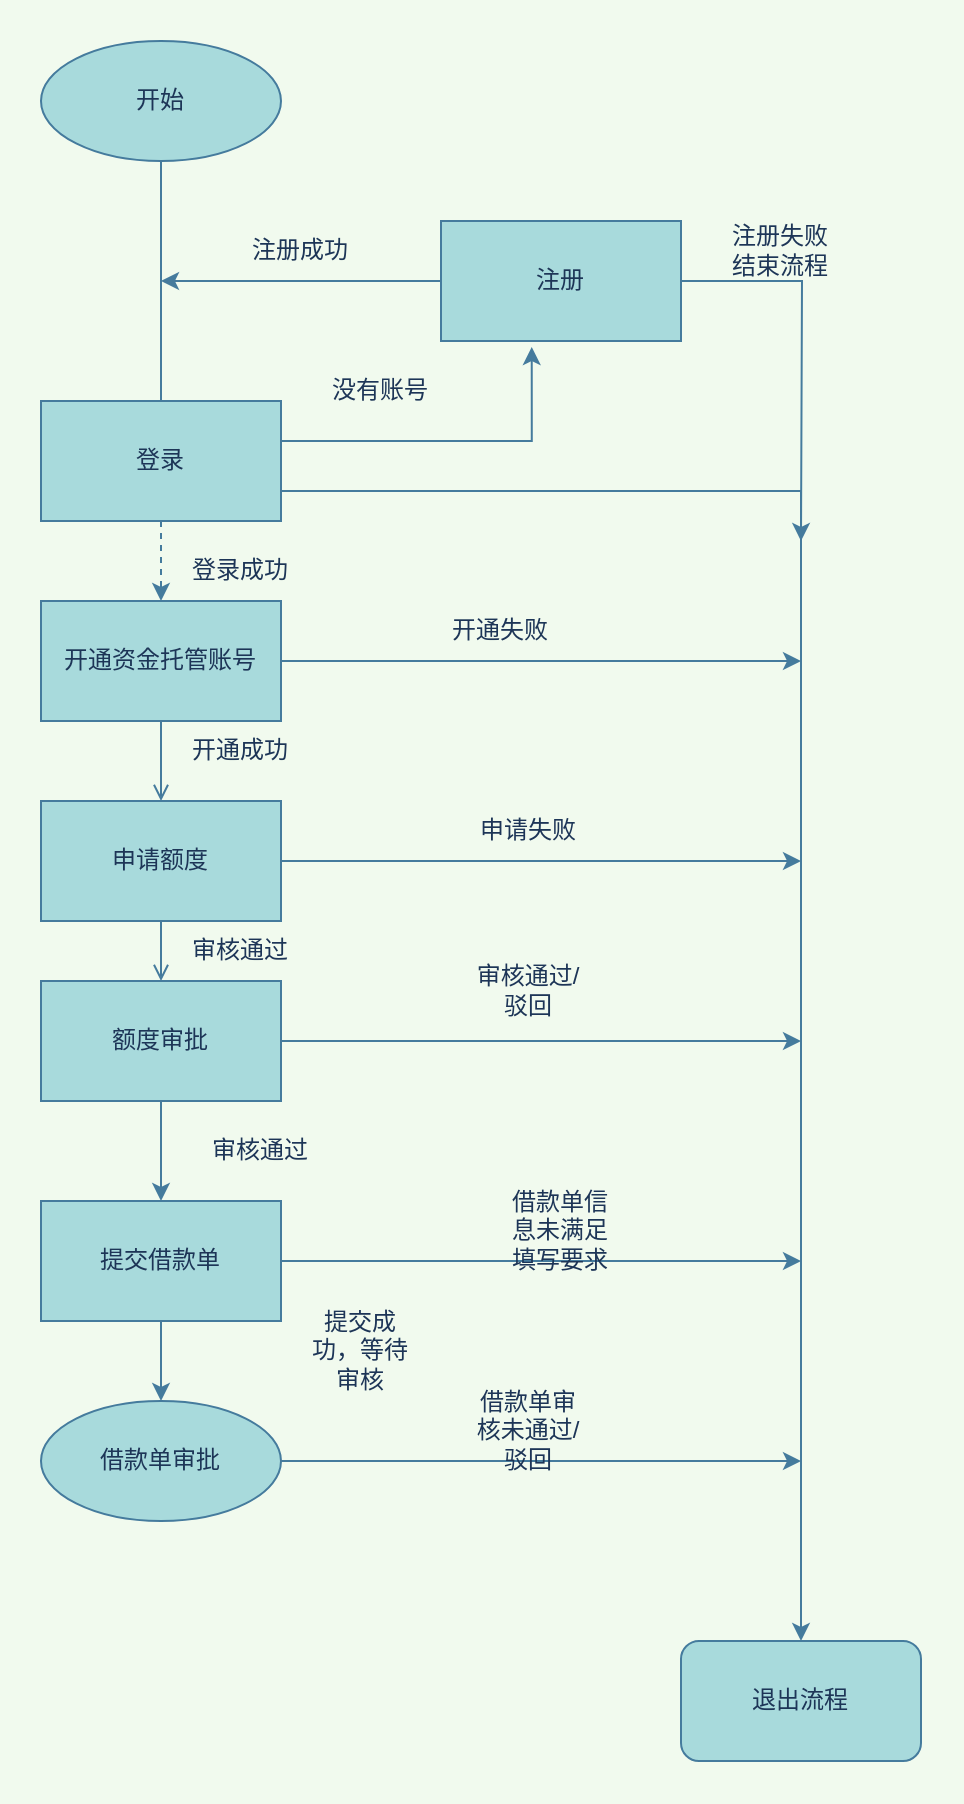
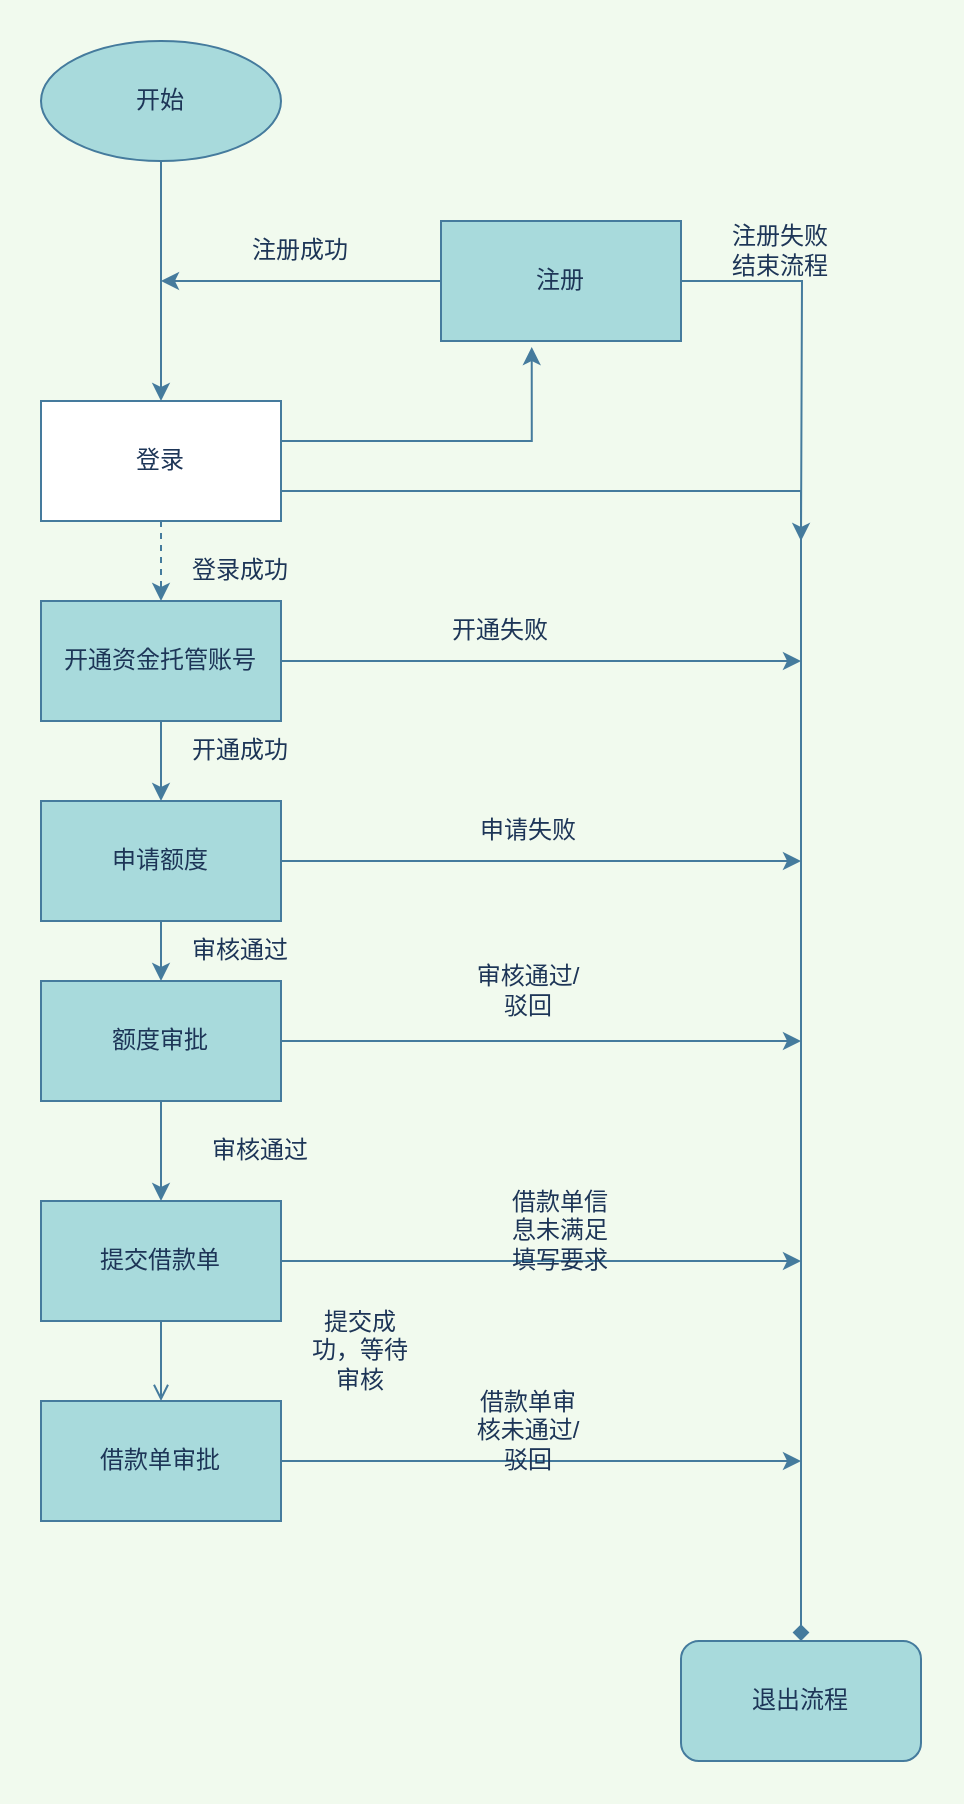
(381, 391) -> none
(161, 392) -> (161, 386)
(161, 461) -> (161, 461)
(161, 788) -> (161, 786)
(161, 968) -> (161, 966)
(161, 1386) -> (161, 1388)
(161, 1461) -> (161, 1461)
(801, 1626) -> (801, 1625)
